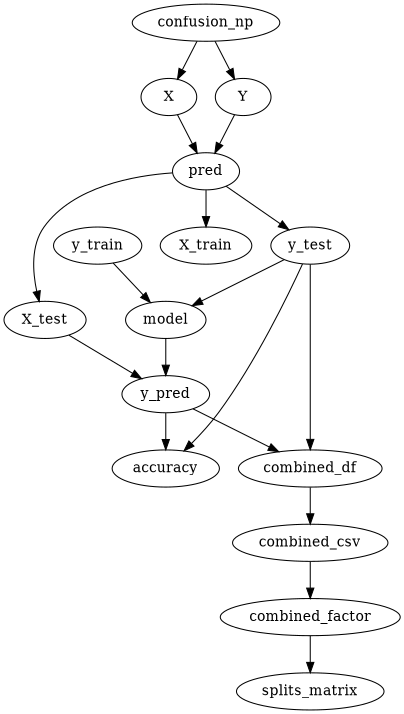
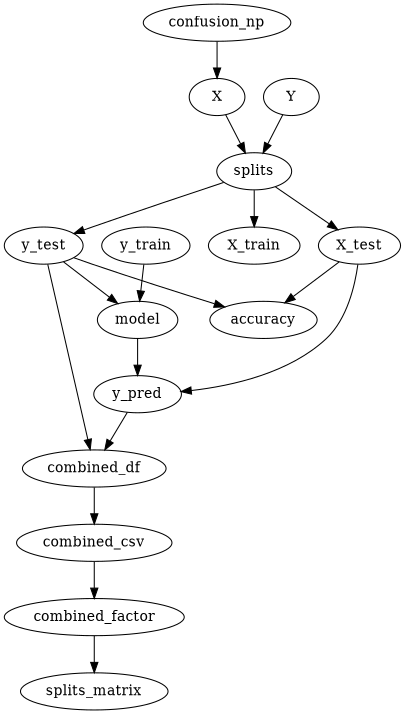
(222, 55) -> none
(206, 171) -> (254, 171)
(166, 426) -> (316, 279)
